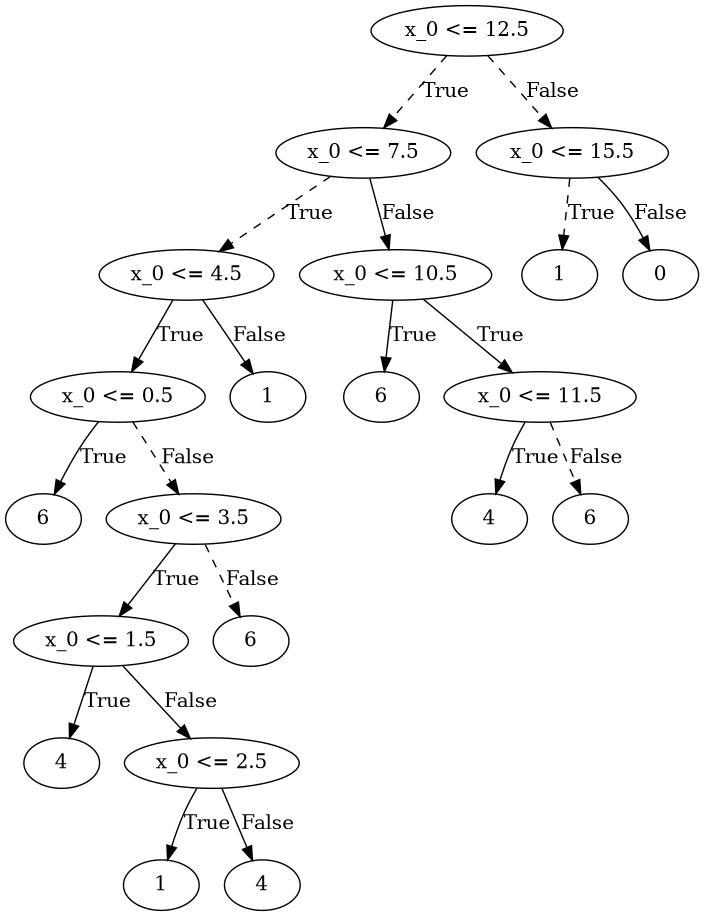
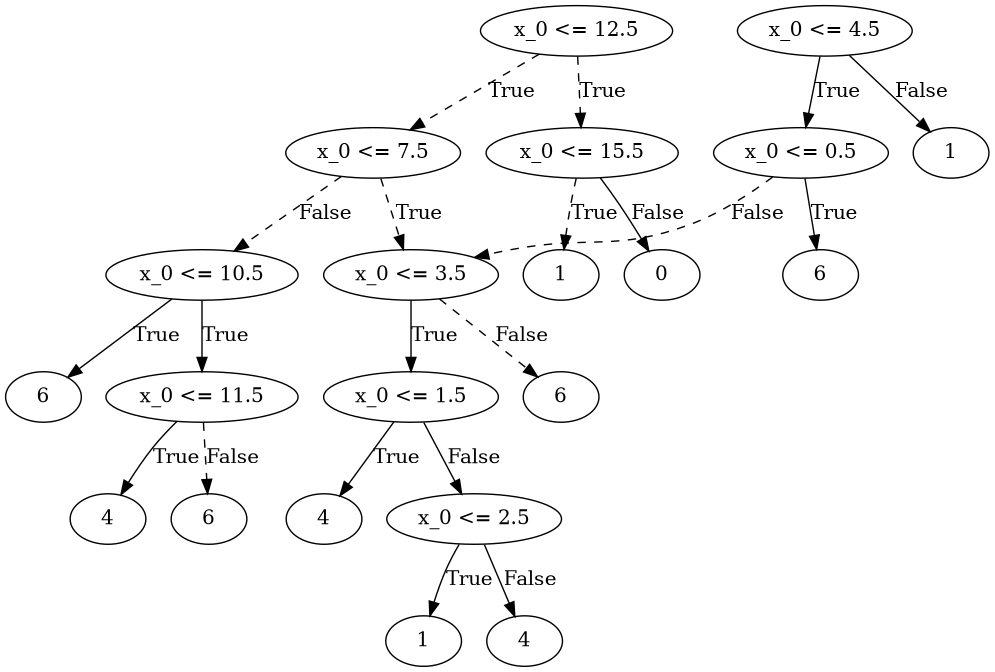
(553, 92) -> (603, 92)
(378, 207) -> (294, 210)
(281, 210) -> (390, 207)
